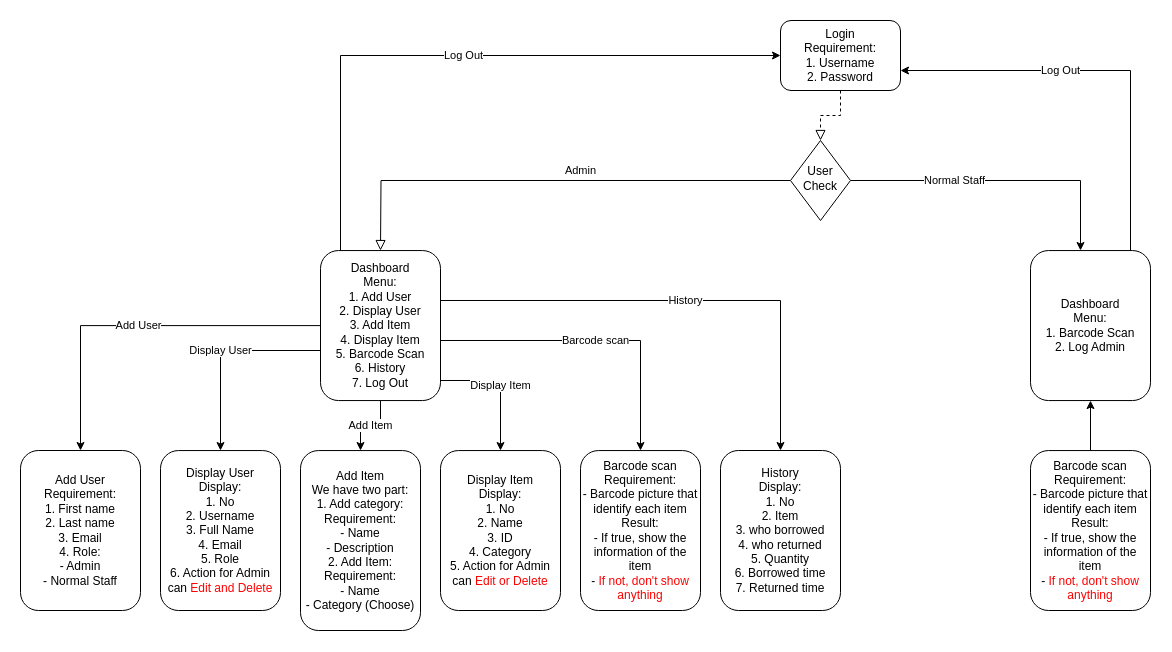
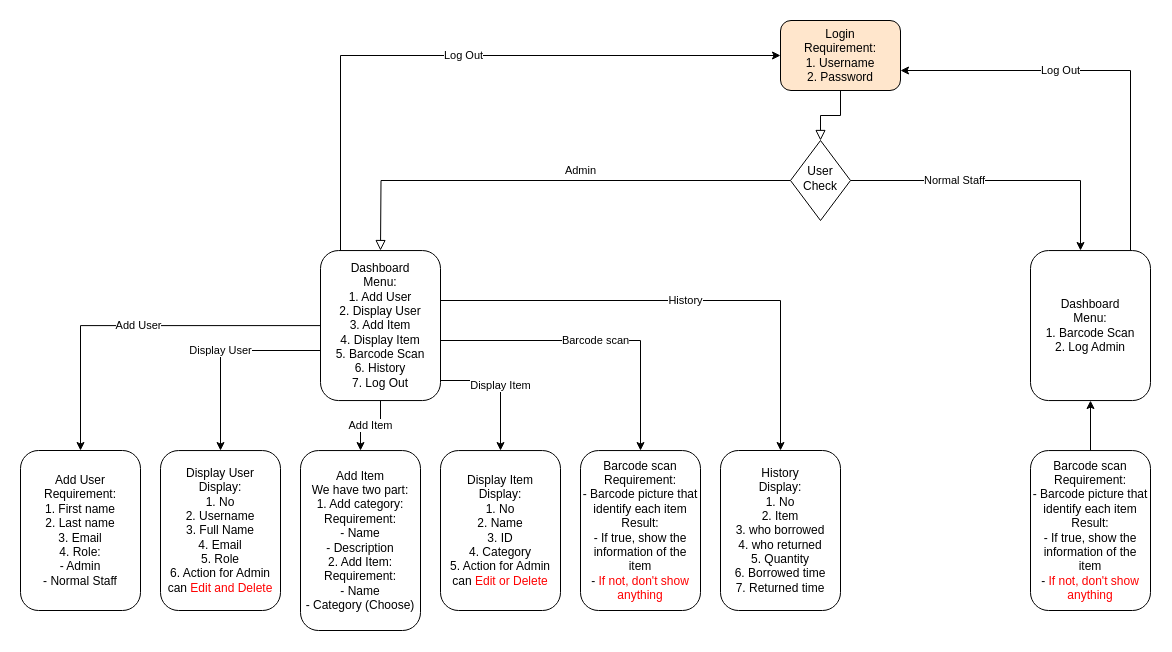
(841, 56) -> (841, 56)
(836, 116) -> (836, 116)
